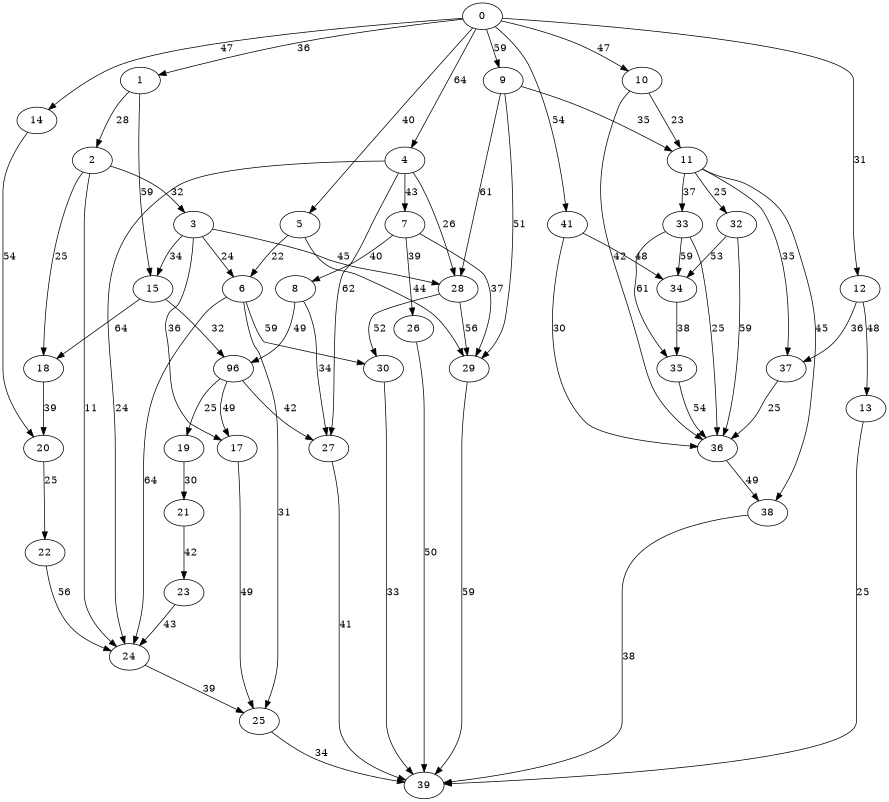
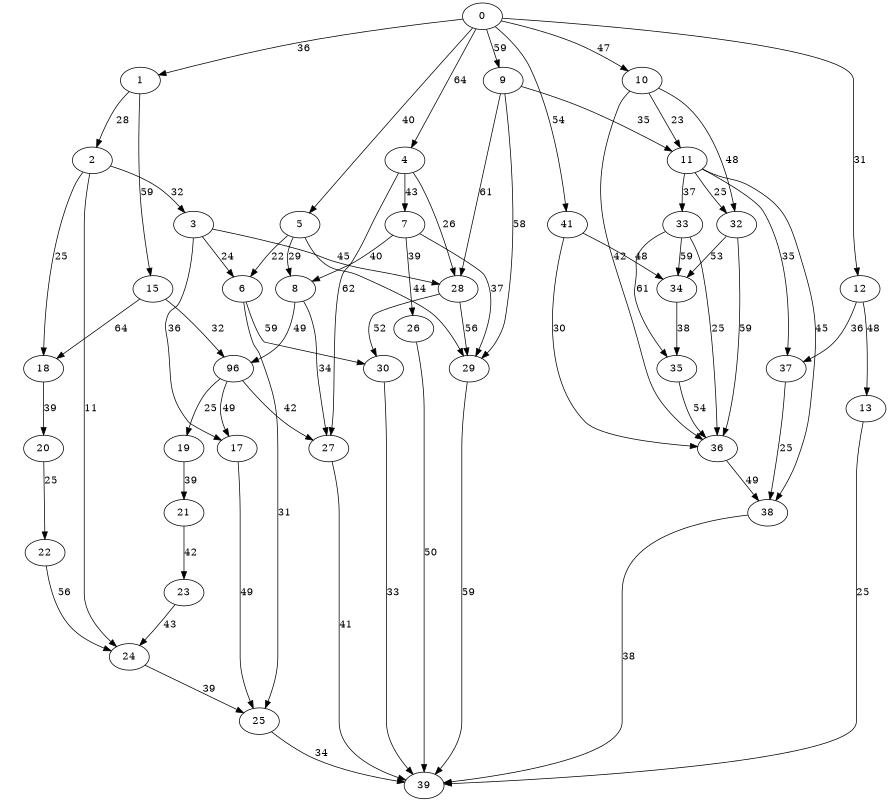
(37, 120) -> none
none -> (710, 136)
(520, 225) -> (520, 225)
(169, 251) -> none
none -> (288, 253)
(109, 294) -> none
(760, 409) -> (780, 437)
(144, 454) -> none
(191, 481) -> (191, 481)
